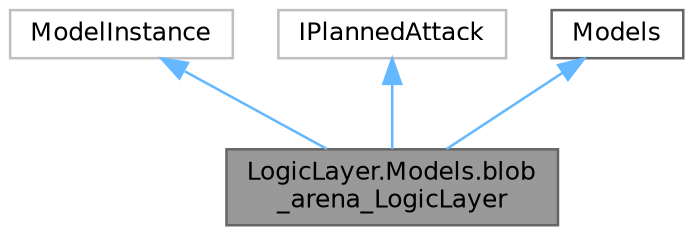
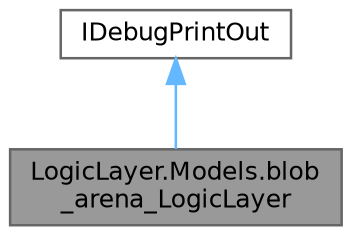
(121, 34) -> none
(392, 34) -> none
(617, 34) -> (176, 34)
